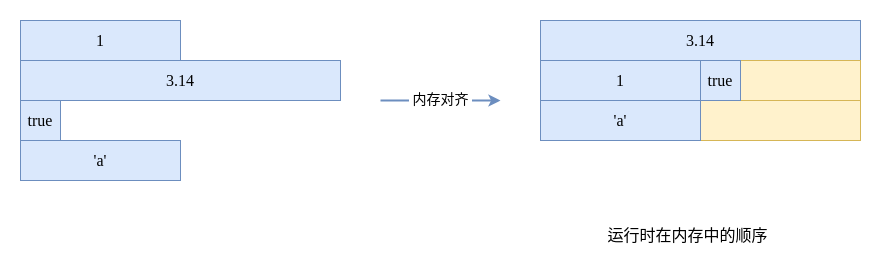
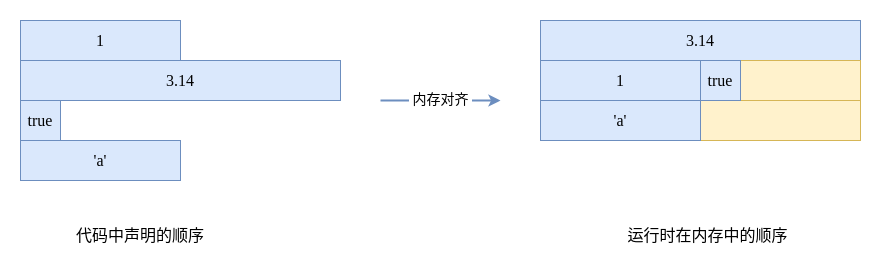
none -> (141, 236)
(688, 236) -> (708, 236)
